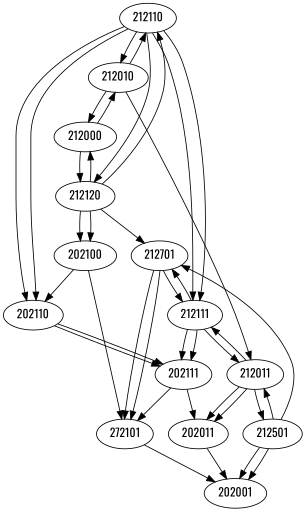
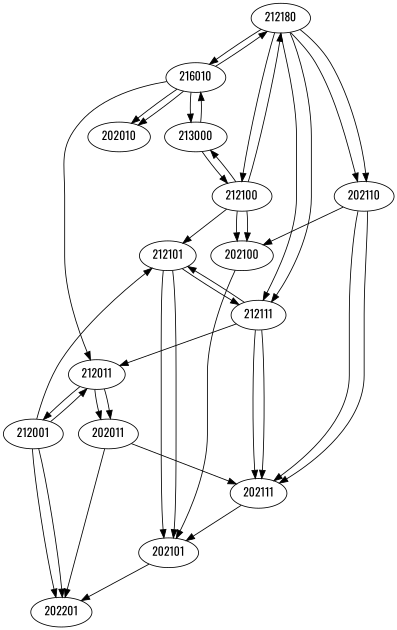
(148, 18) -> (281, 18)
(118, 78) -> (196, 78)
(85, 137) -> (196, 137)
none -> (119, 137)
(85, 196) -> (242, 196)
(160, 256) -> (168, 256)
(62, 282) -> (302, 227)
(232, 346) -> none
(190, 400) -> (182, 463)
(125, 434) -> (169, 553)
(273, 434) -> (33, 434)
(235, 493) -> (61, 612)
